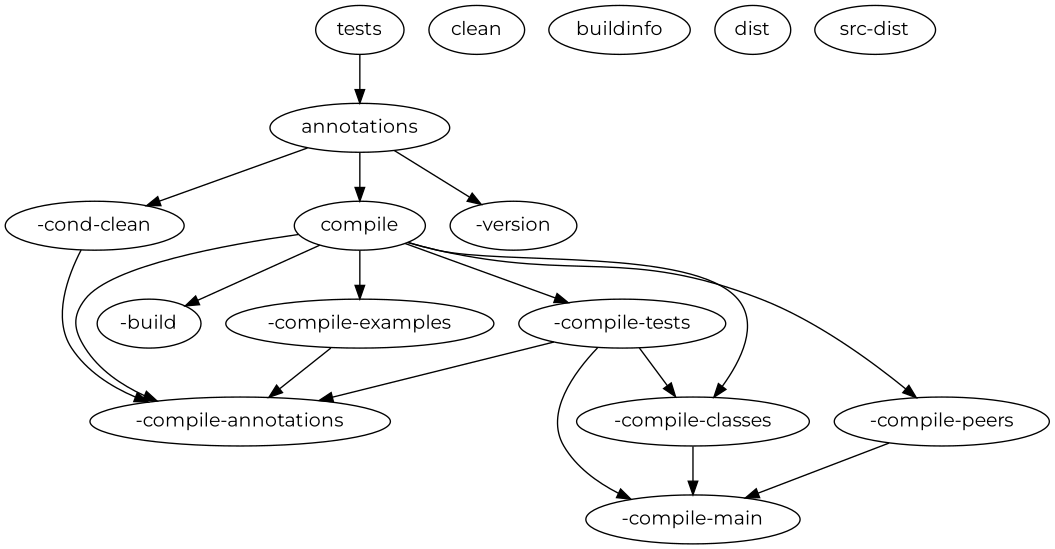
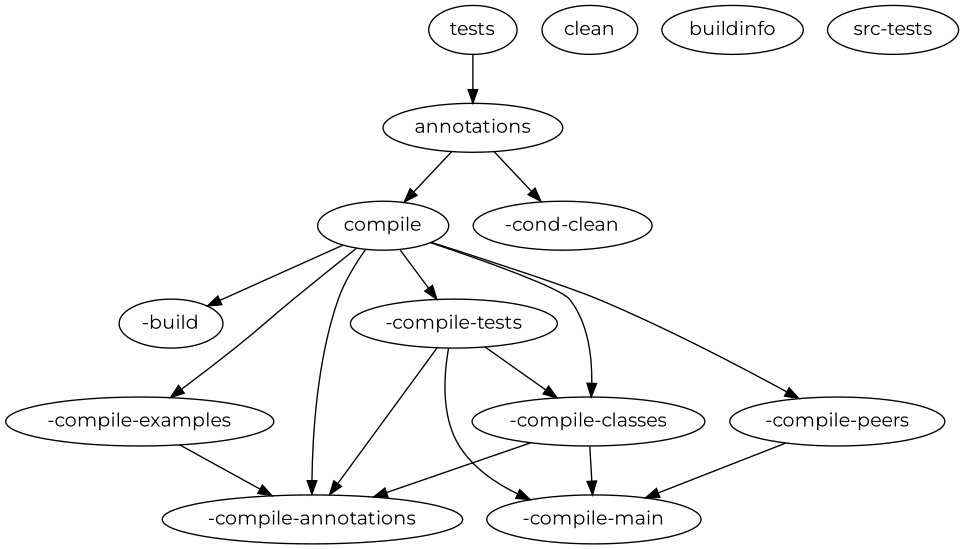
(753, 30) -> none
(875, 30) -> (893, 30)
(513, 226) -> none
(67, 338) -> (459, 468)
